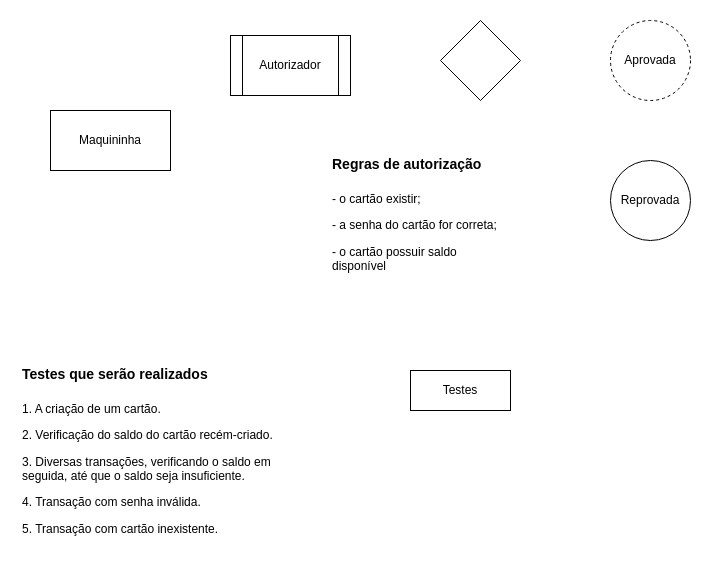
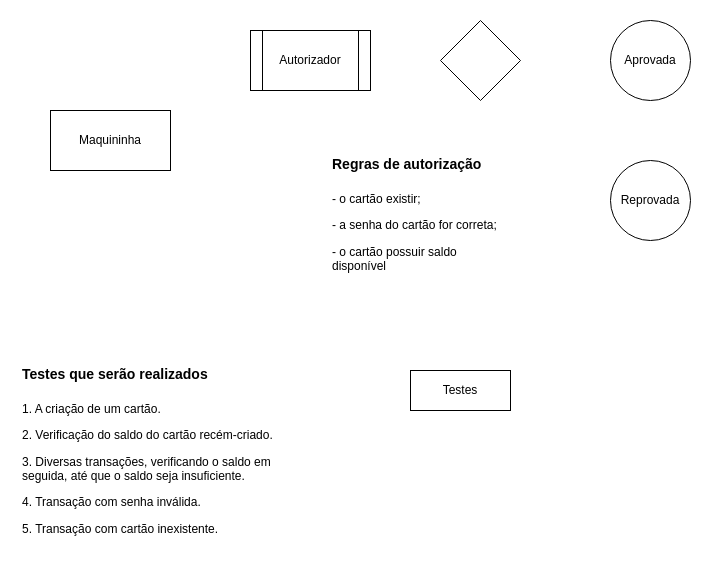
(651, 61) -> (651, 61)
(291, 66) -> (311, 61)
